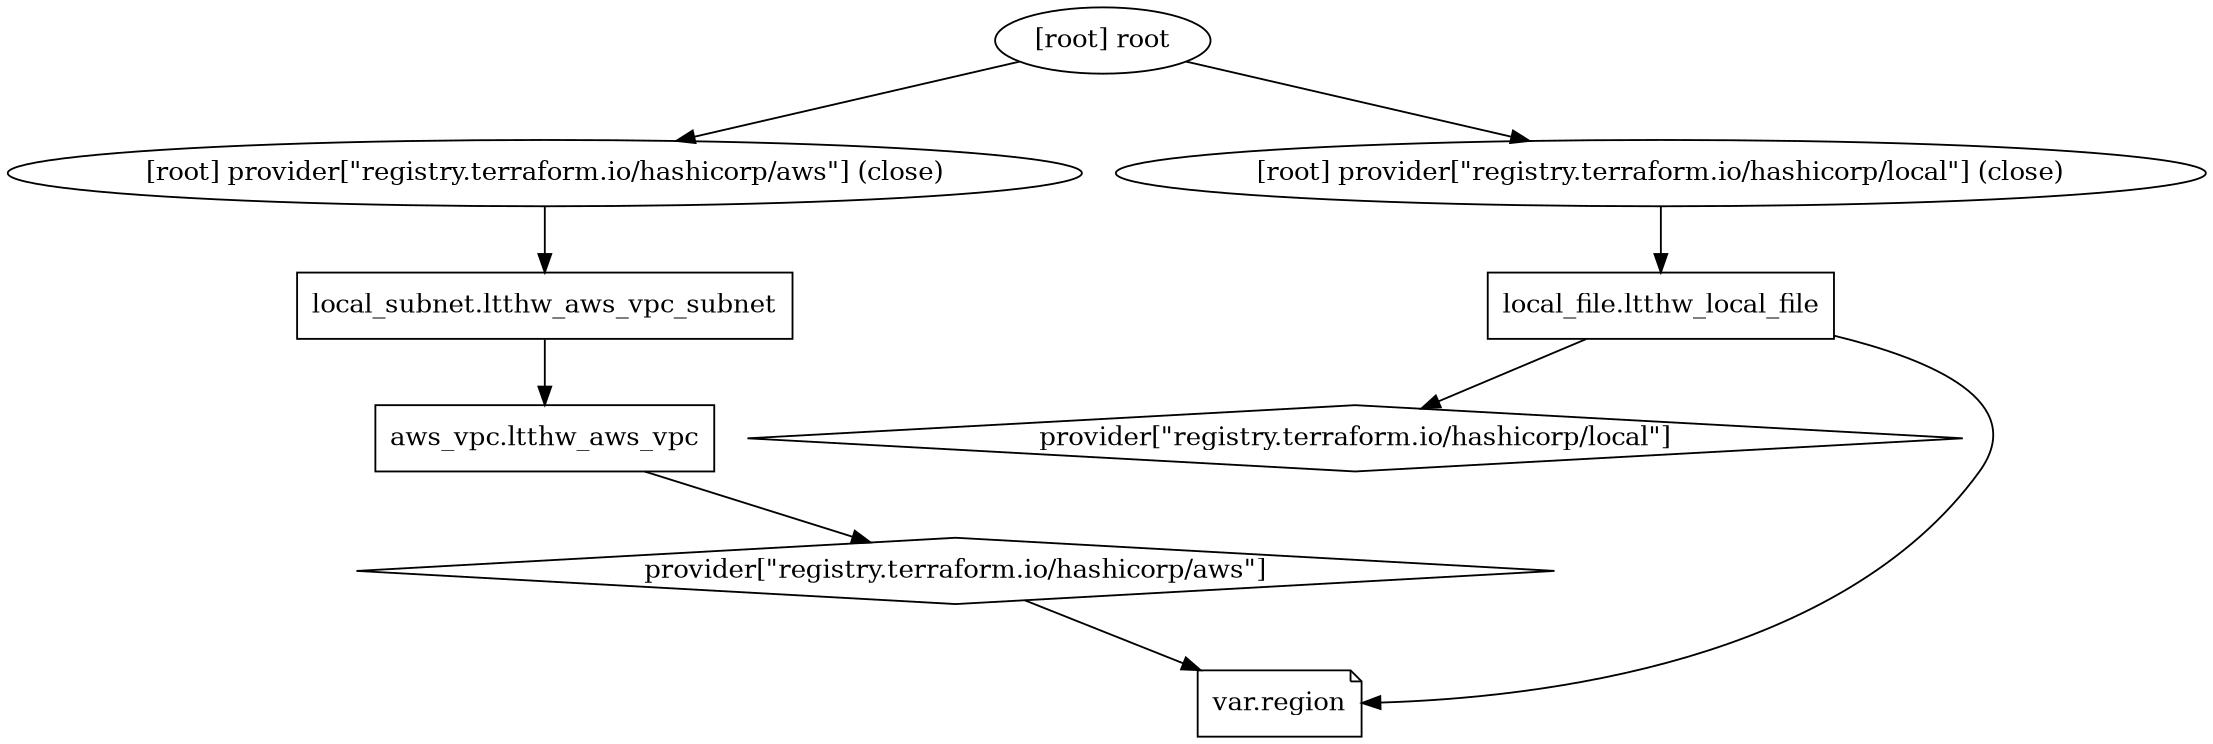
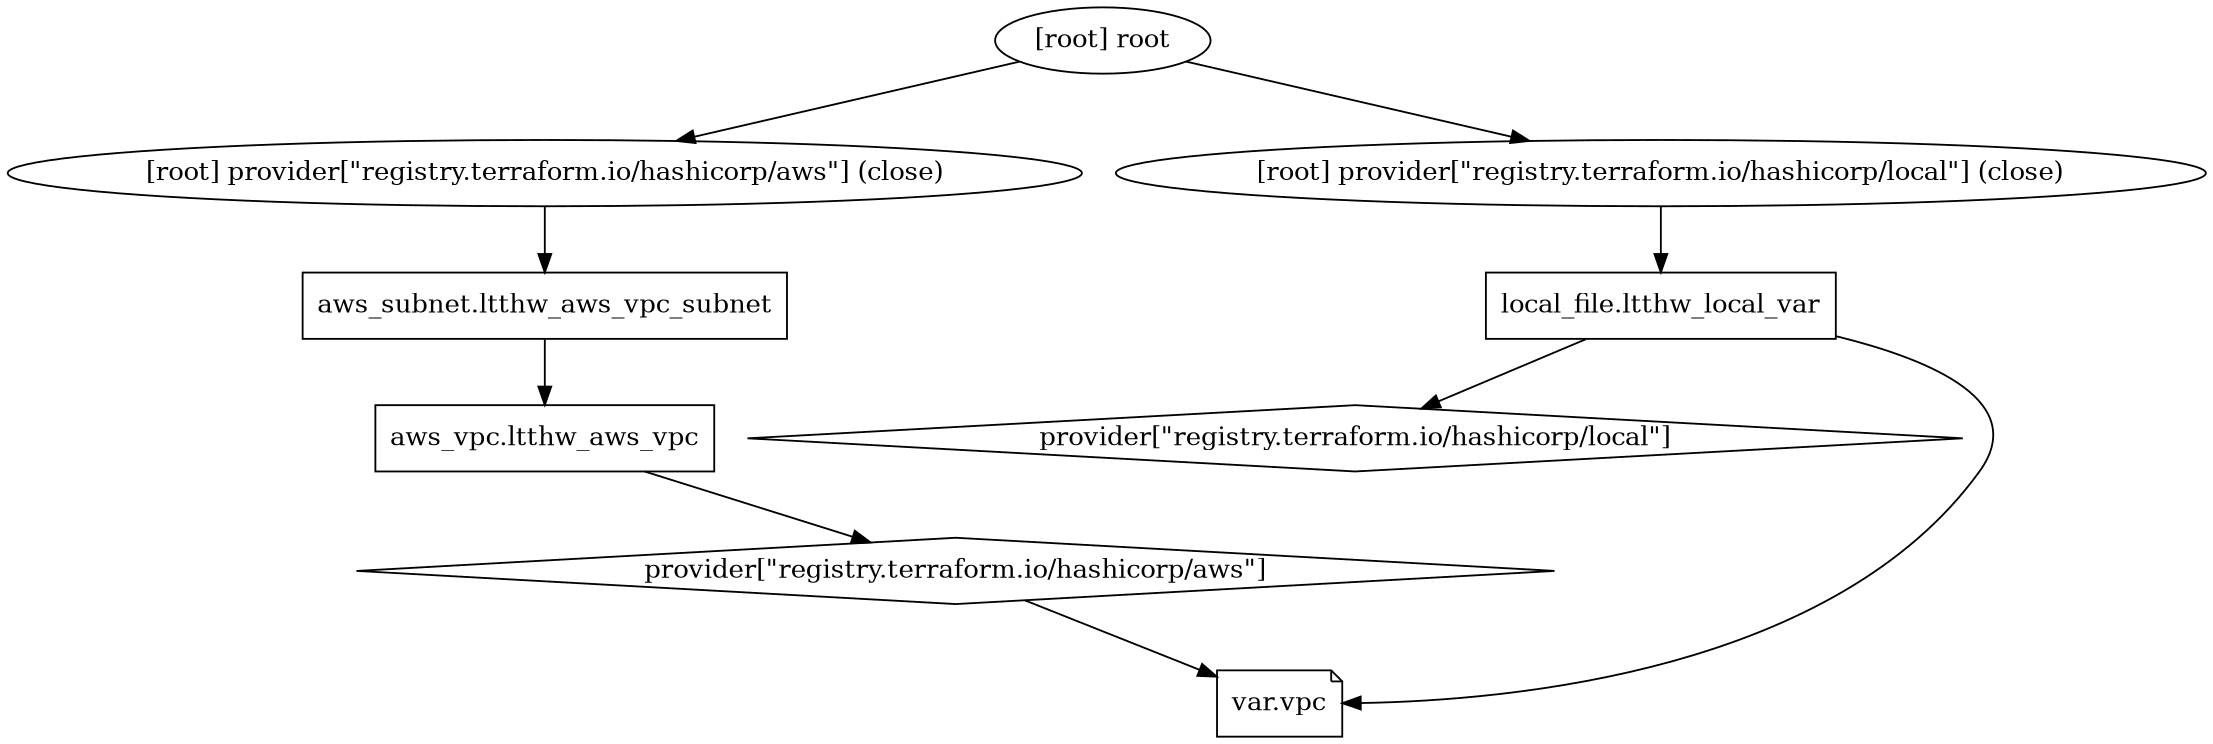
(545, 306) -> (545, 306)
(1661, 306) -> (1661, 306)
(1280, 704) -> (1280, 704)
